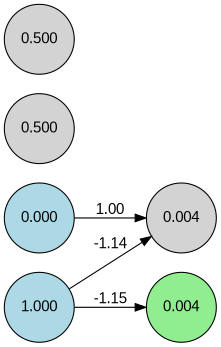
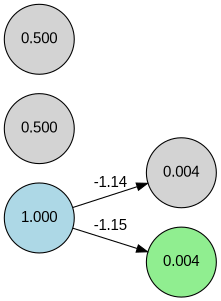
(39, 218) -> none
